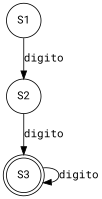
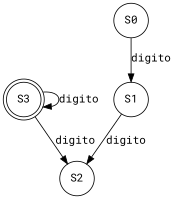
none -> (131, 21)
(24, 130) -> (49, 137)
